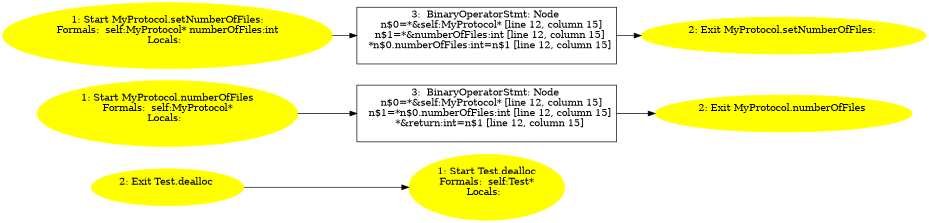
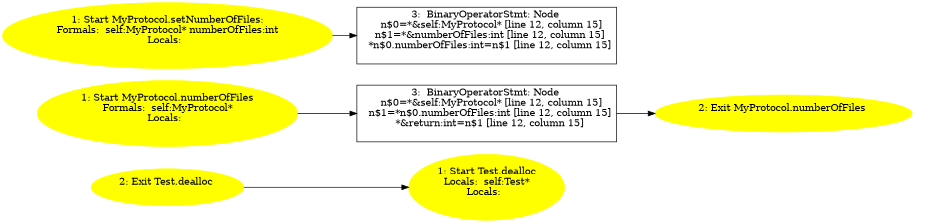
(784, 36) -> none
(487, 187) -> (487, 187)
